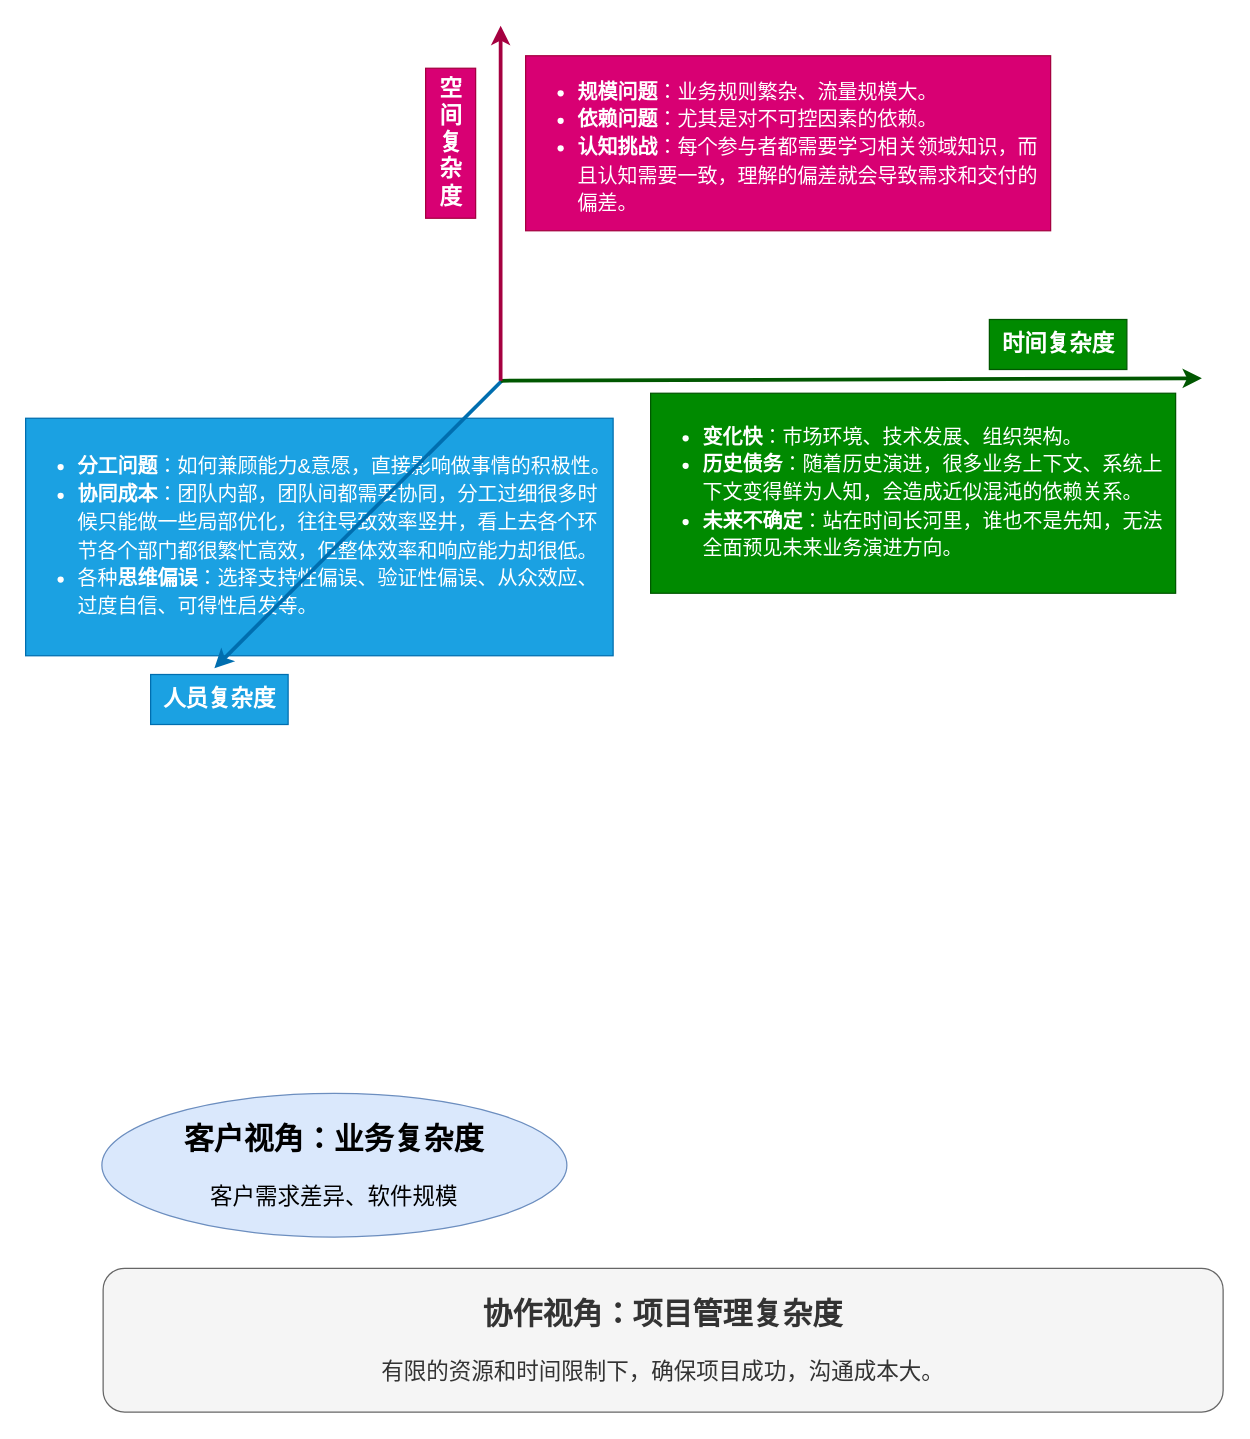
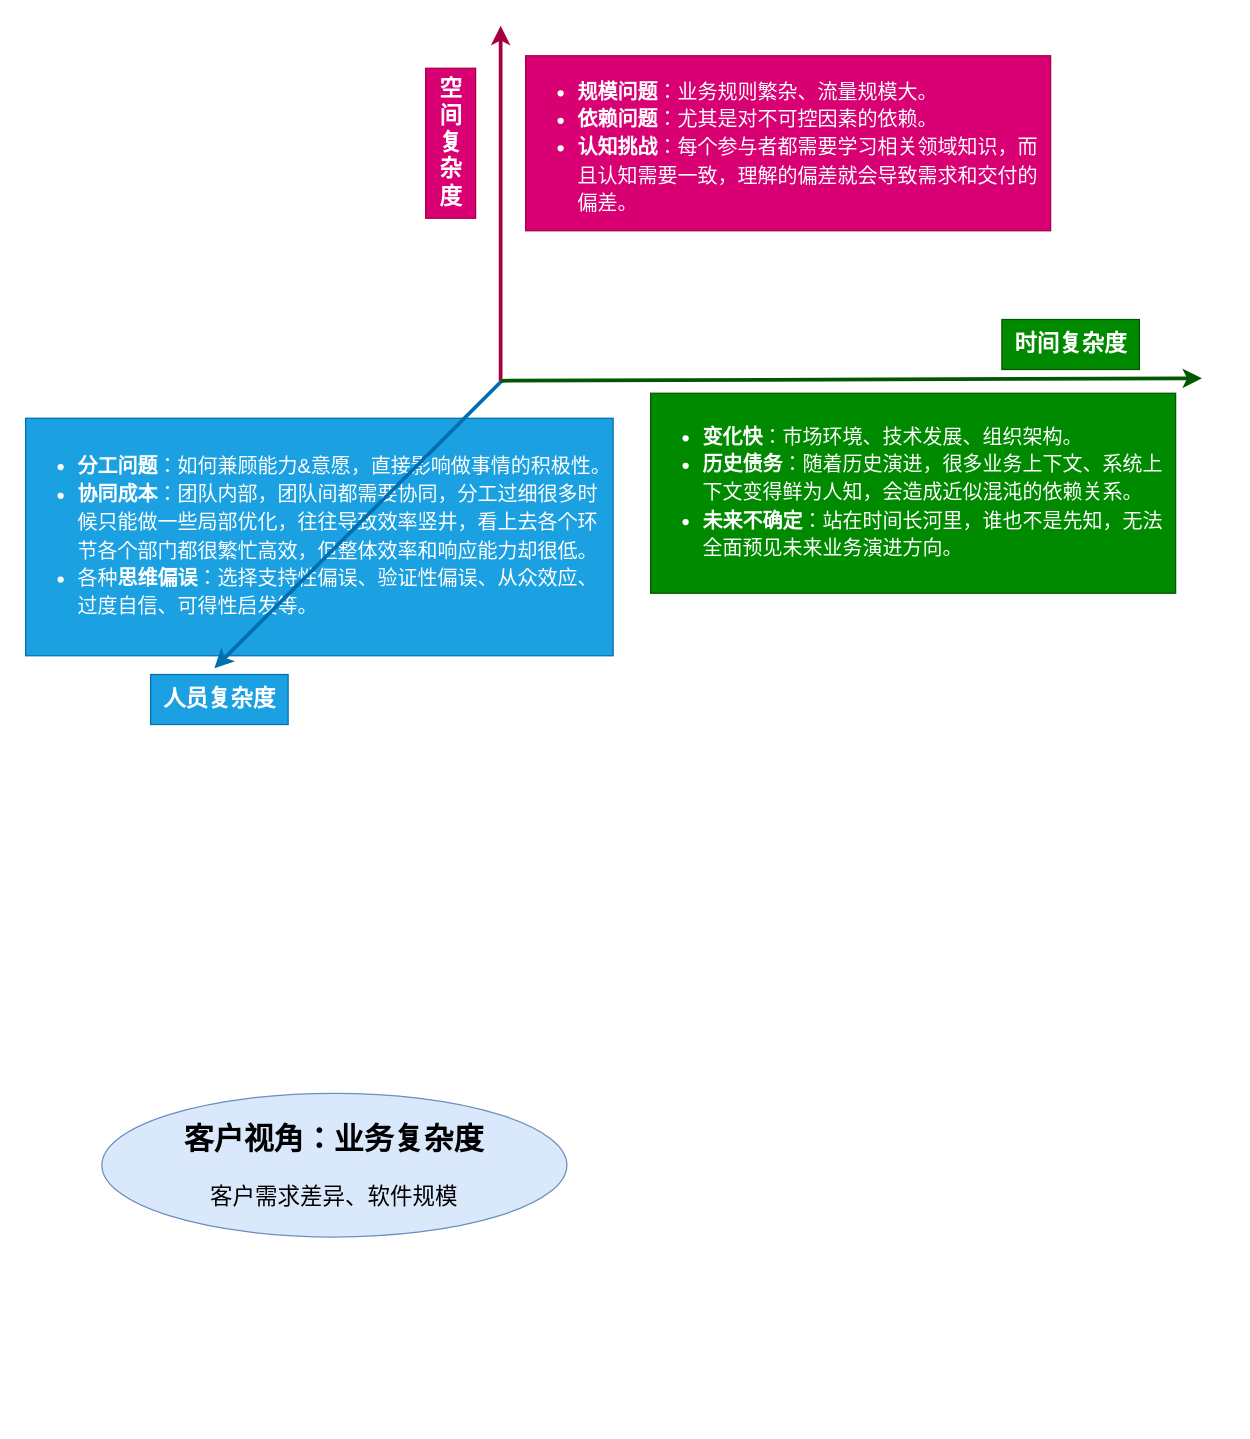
(1058, 344) -> (1071, 344)
(663, 1340) -> none
